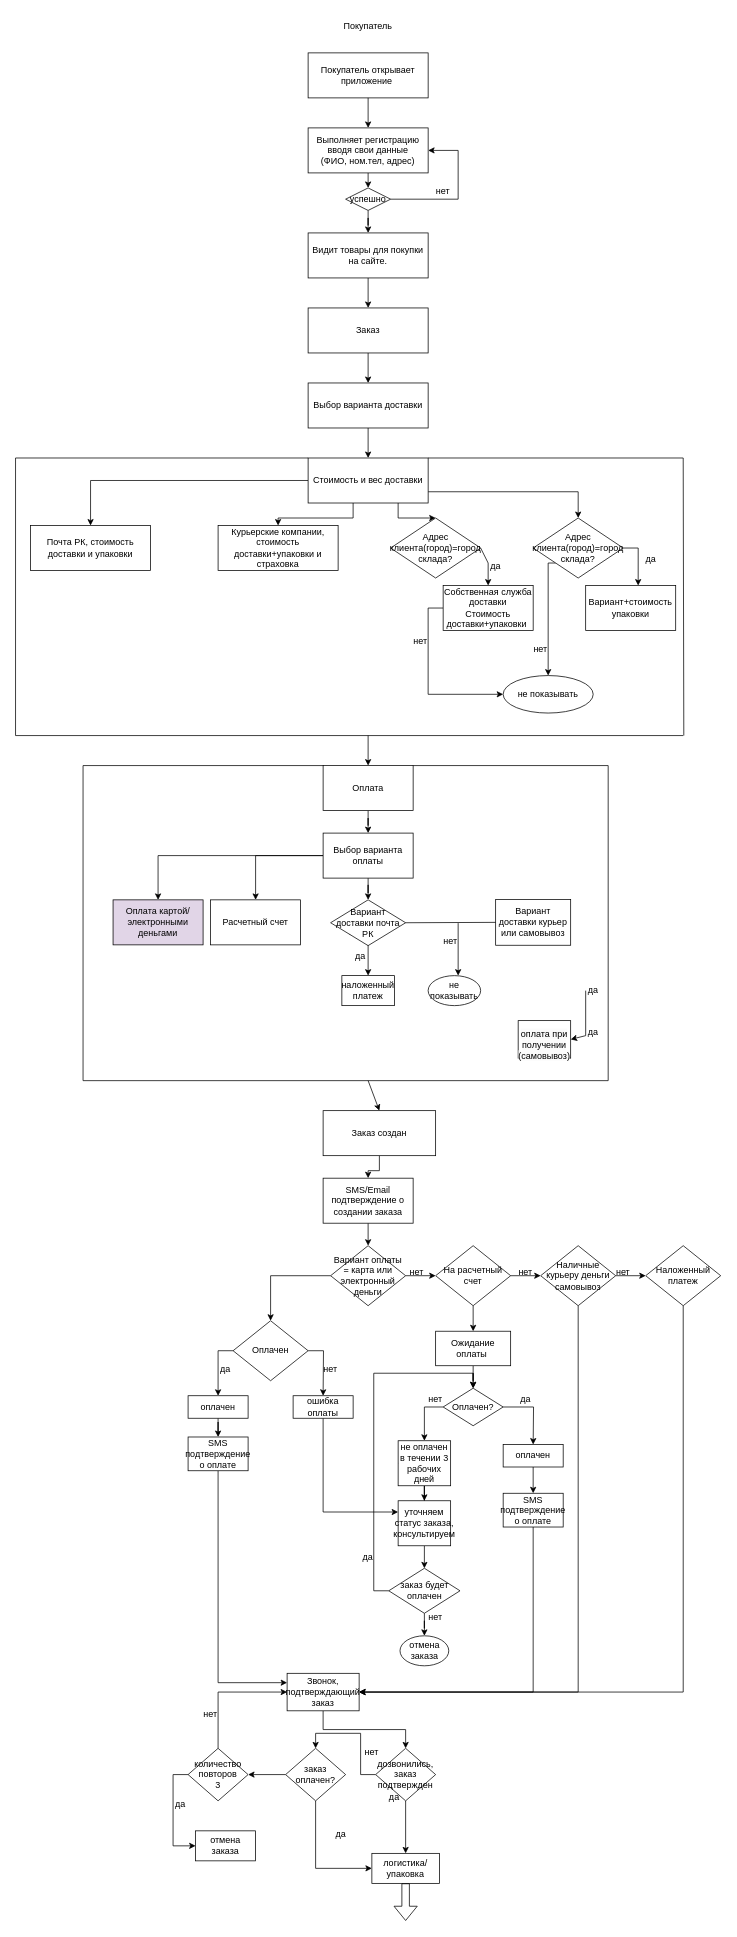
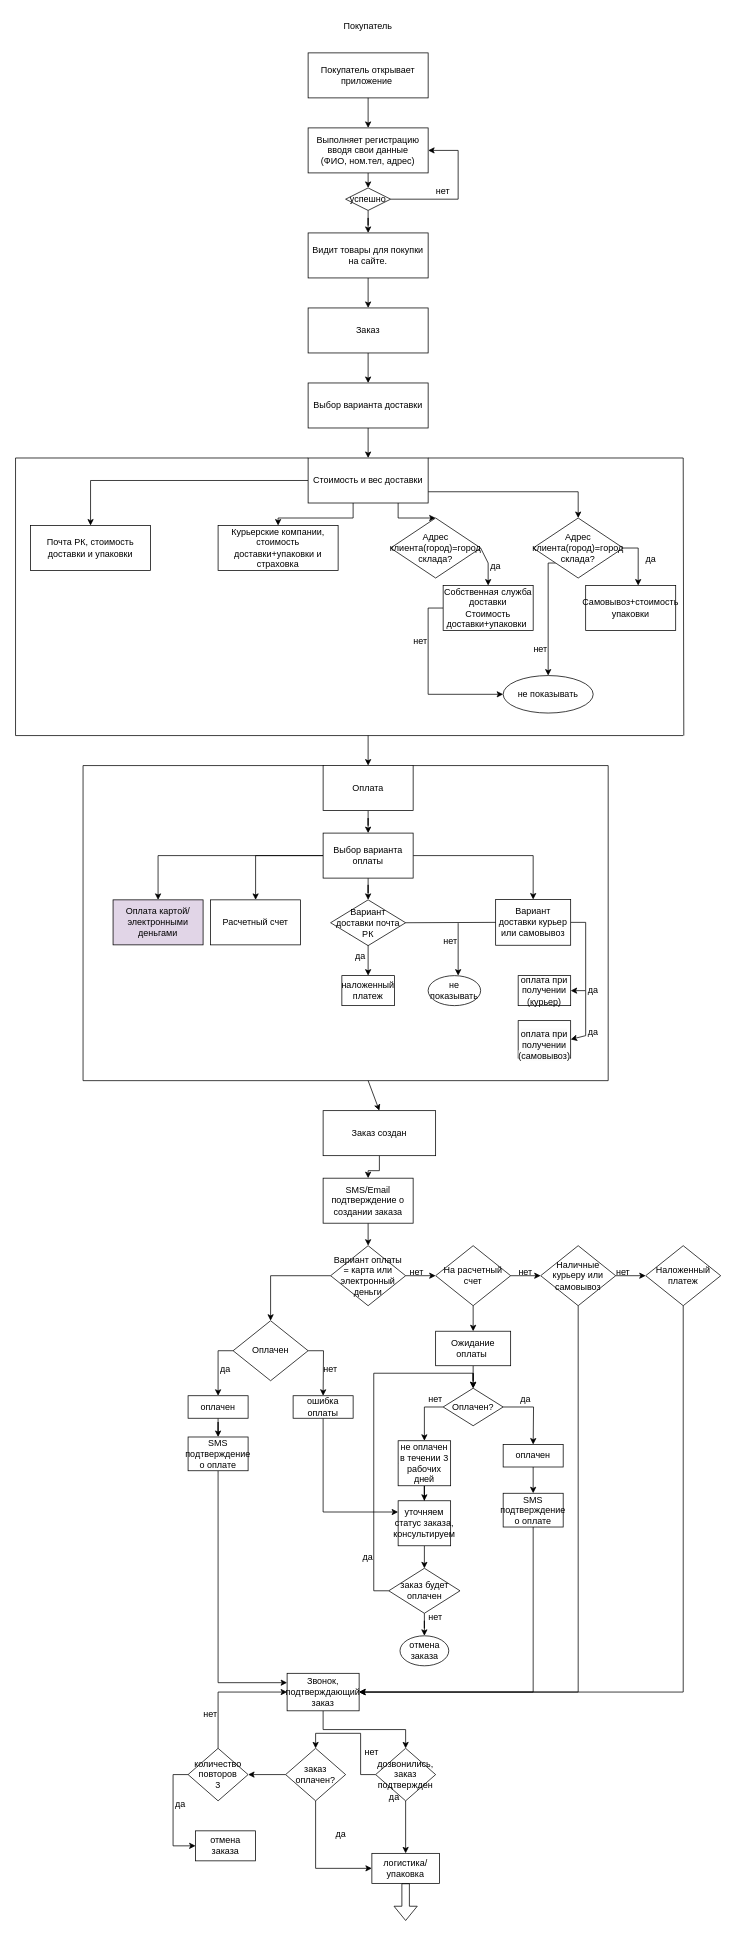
(630, 608) -> (630, 608)
none -> (474, 855)
none -> (585, 953)
none -> (544, 990)
(578, 1275) -> (578, 1275)
